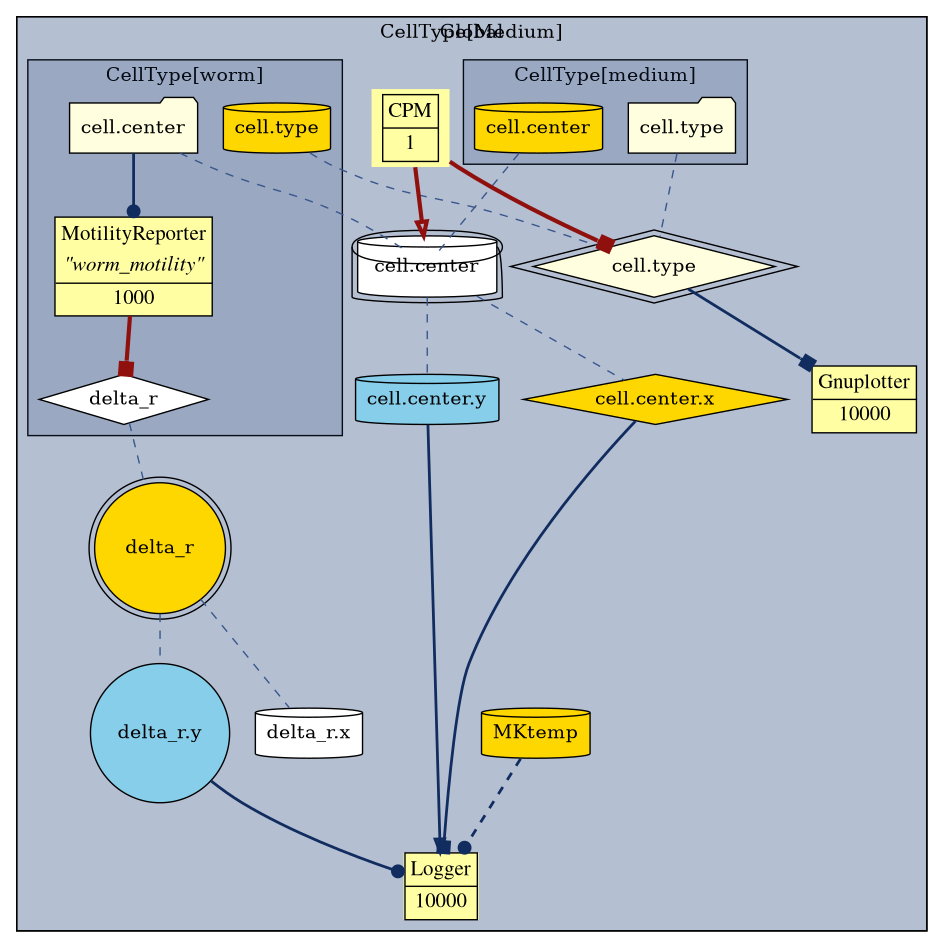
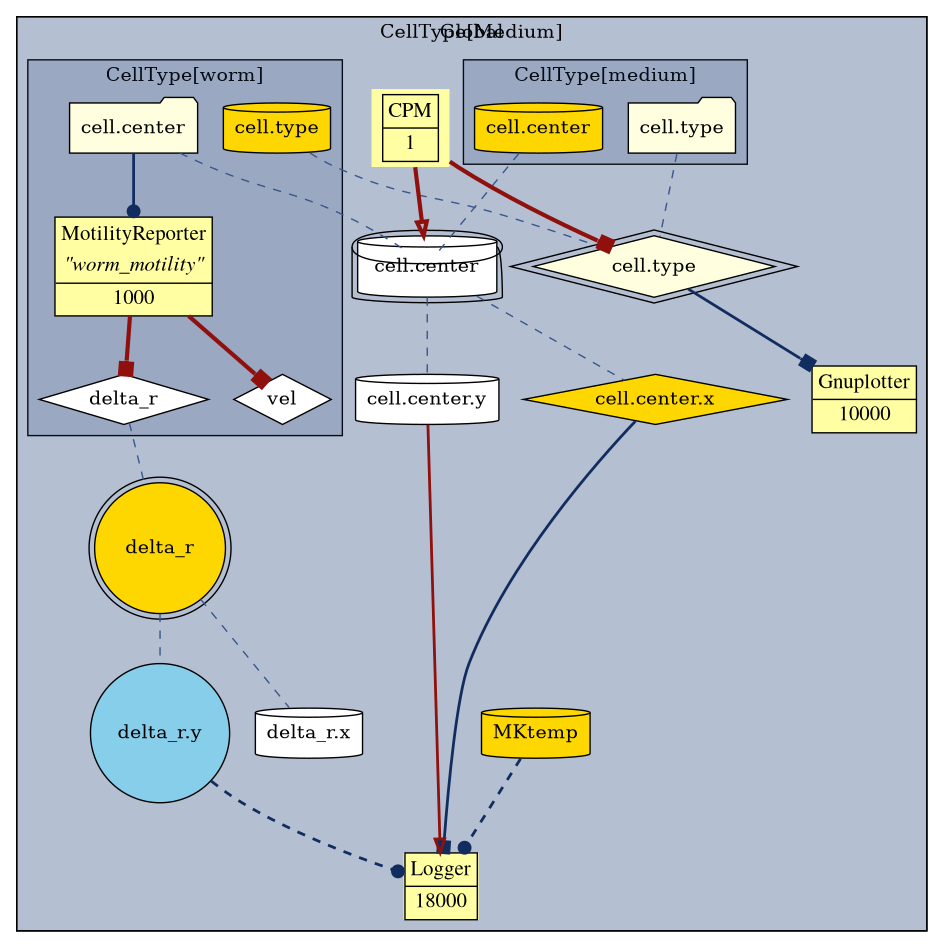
none -> (283, 399)
(427, 399) -> (427, 399)
(434, 632) -> (434, 632)
(298, 832) -> (298, 832)
(441, 901) -> (441, 901)
